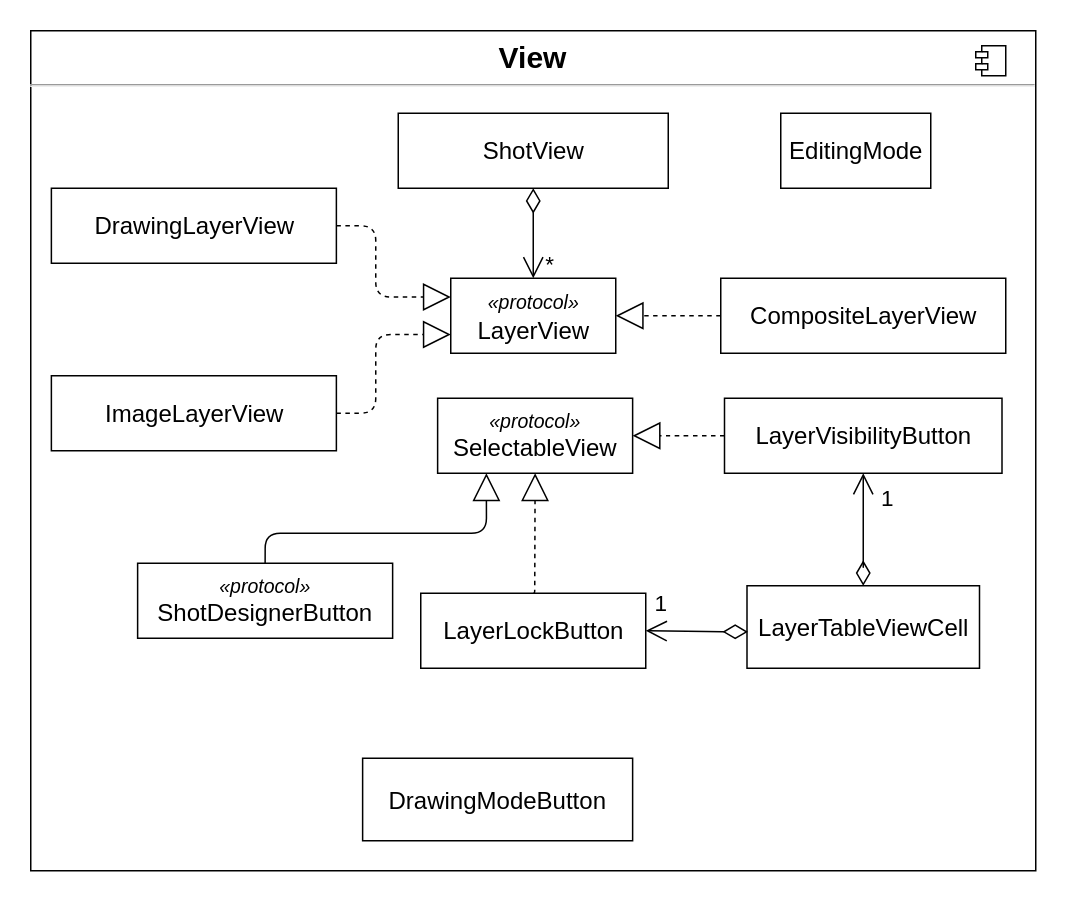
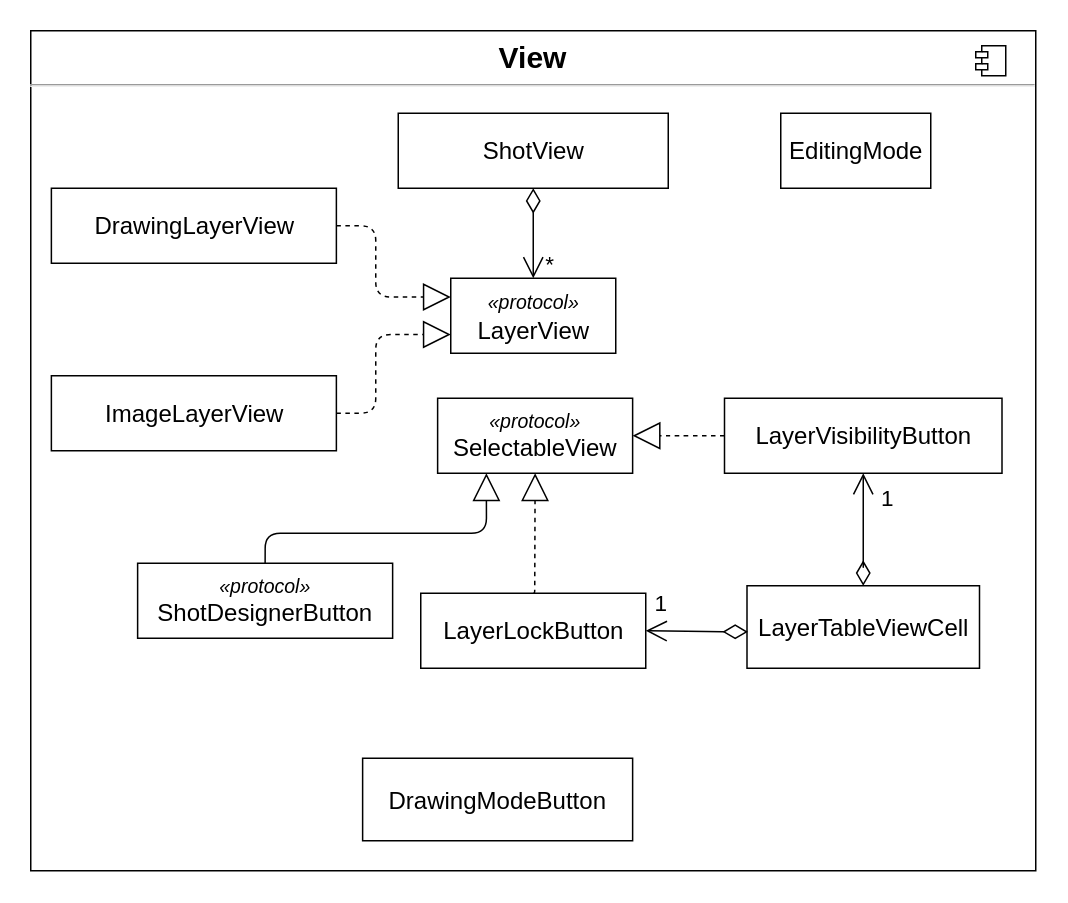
(684, 316) -> none
(863, 316) -> none
